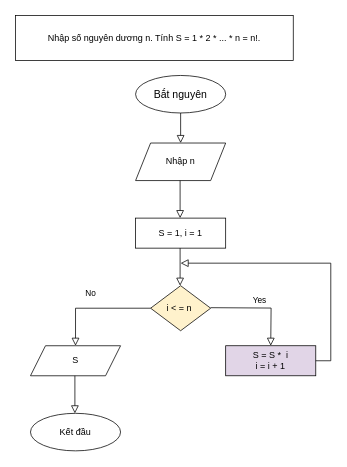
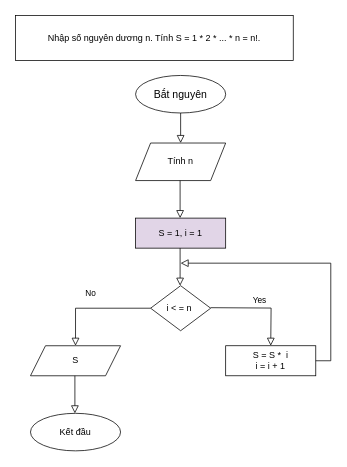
(180, 162) -> (180, 162)
(180, 233) -> (180, 233)
(180, 308) -> (180, 308)
(270, 360) -> (270, 360)
